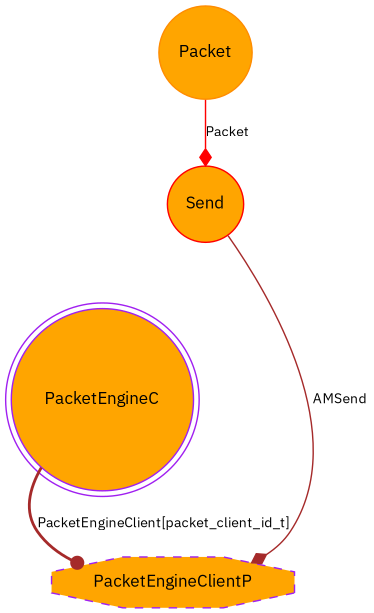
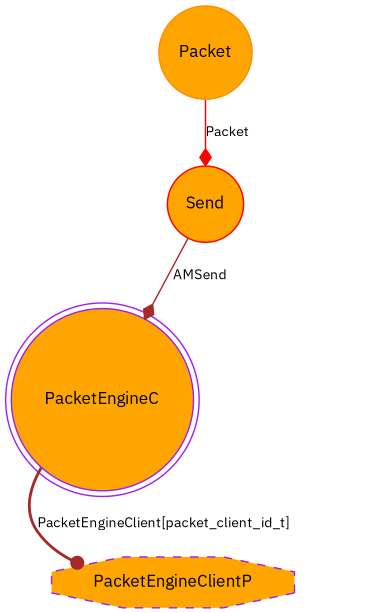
(305, 393) -> (170, 271)
